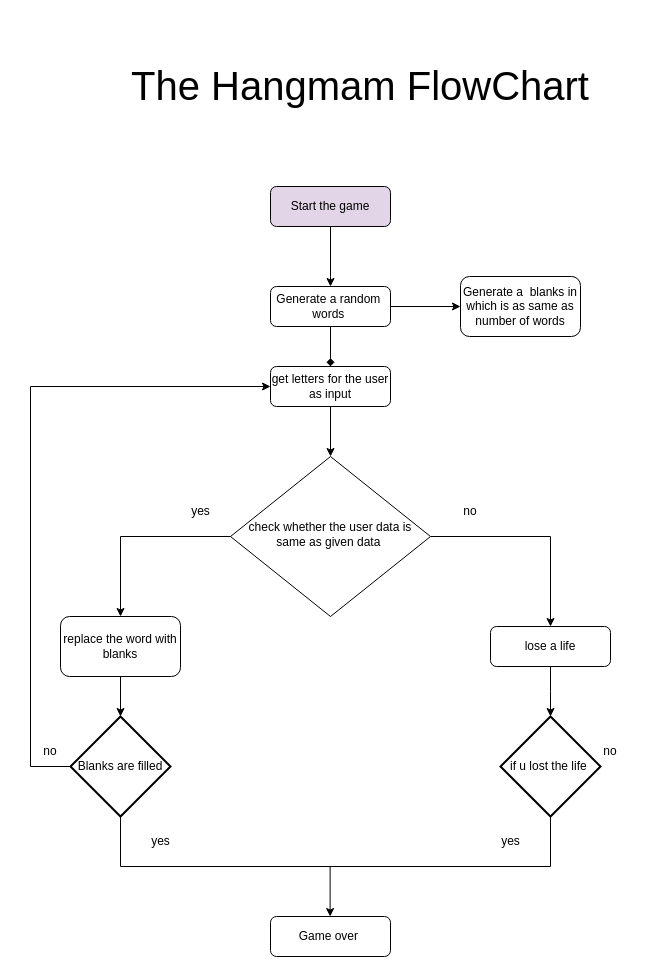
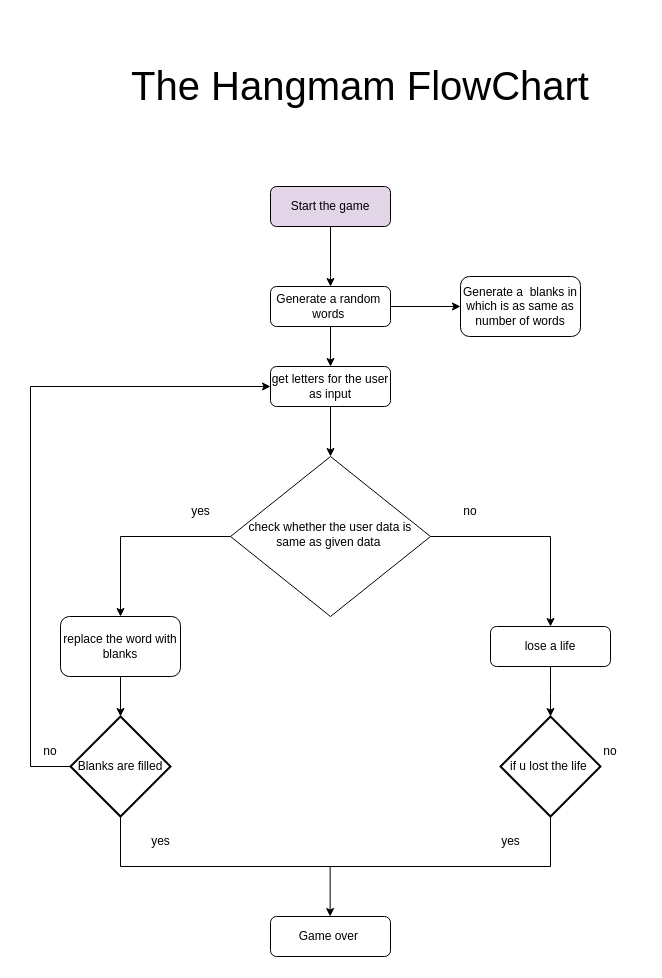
(331, 358) -> (331, 358)
